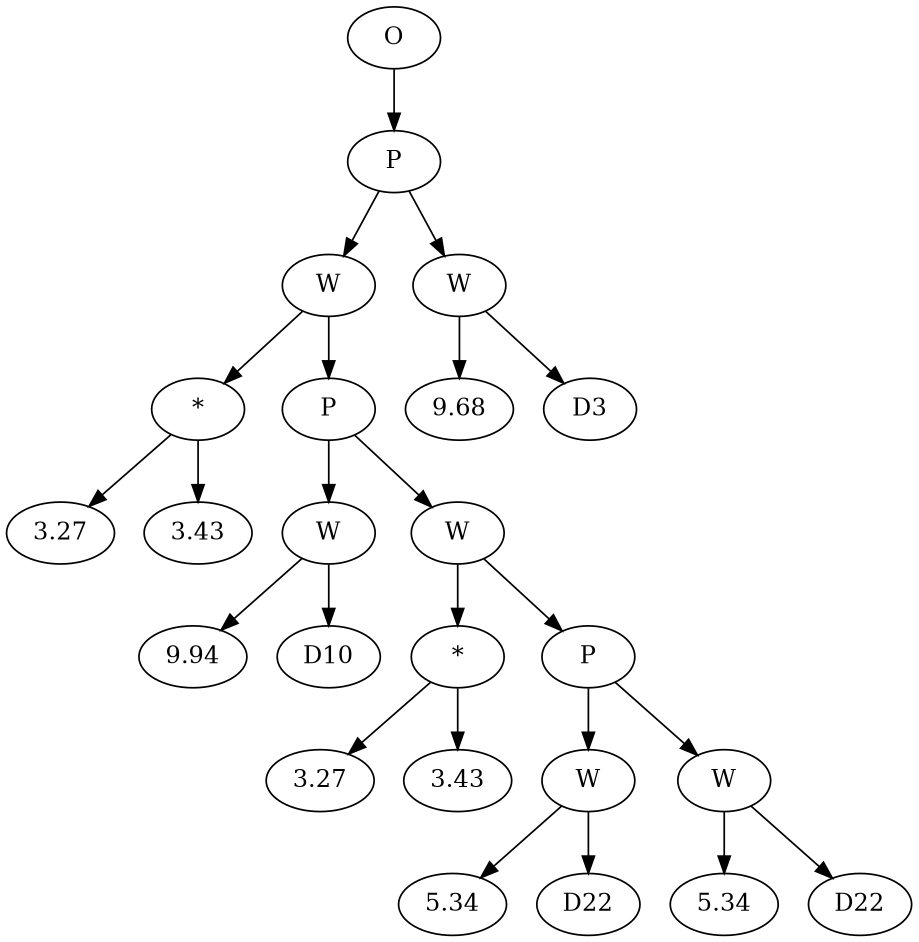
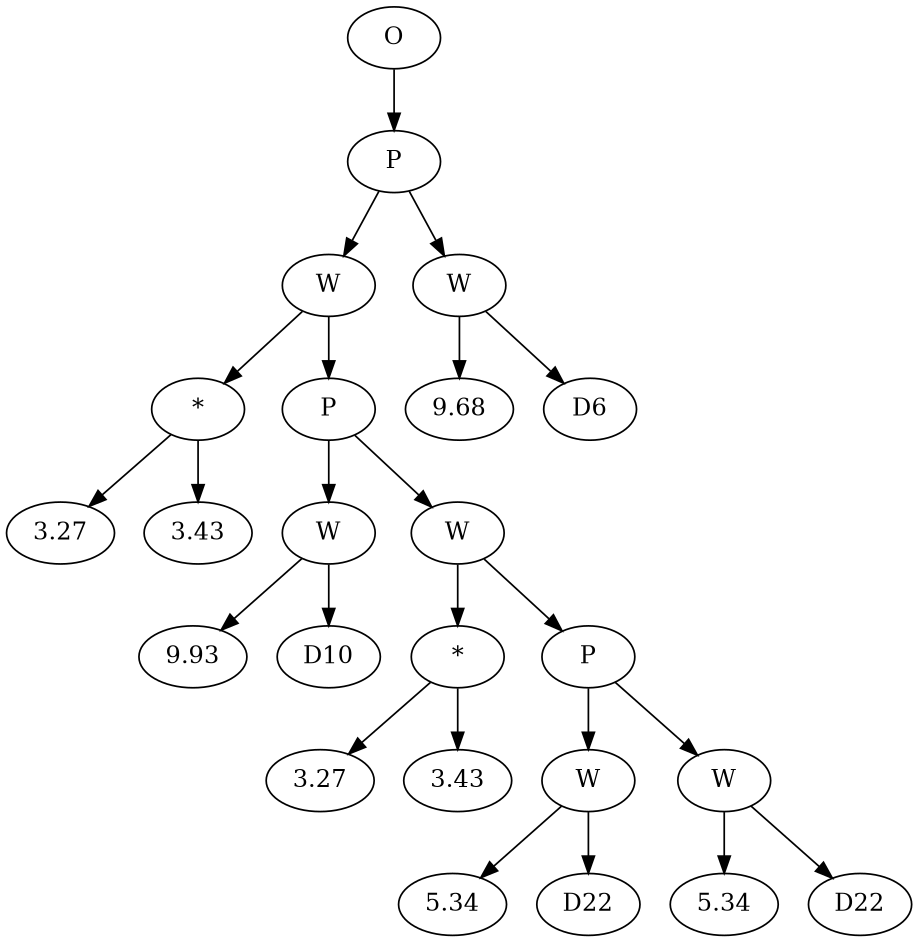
(590, 409) -> (590, 409)
(193, 657) -> (193, 657)
